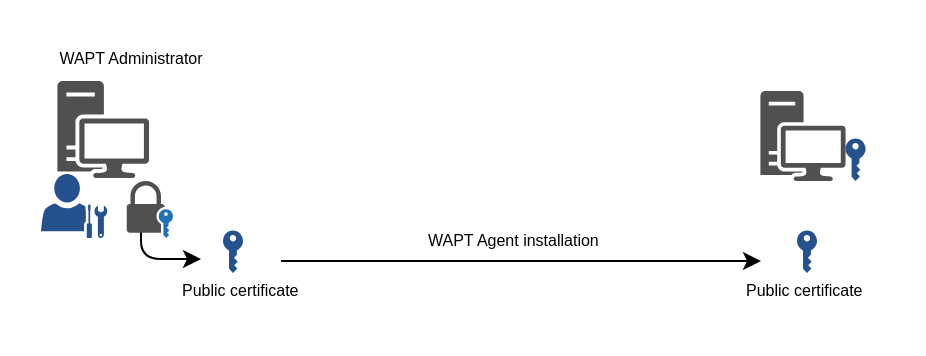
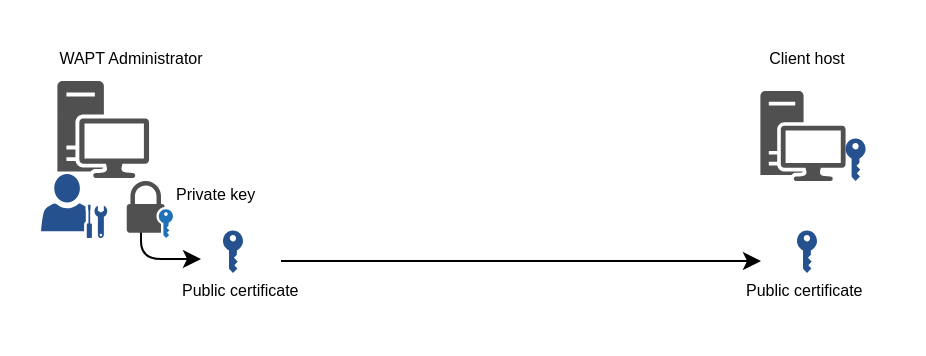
none -> (807, 61)
none -> (233, 198)
(525, 243) -> none
